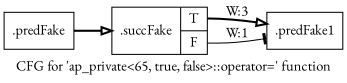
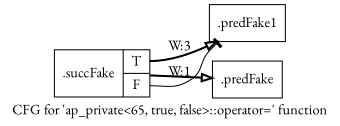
(88, 31) -> (176, 77)
